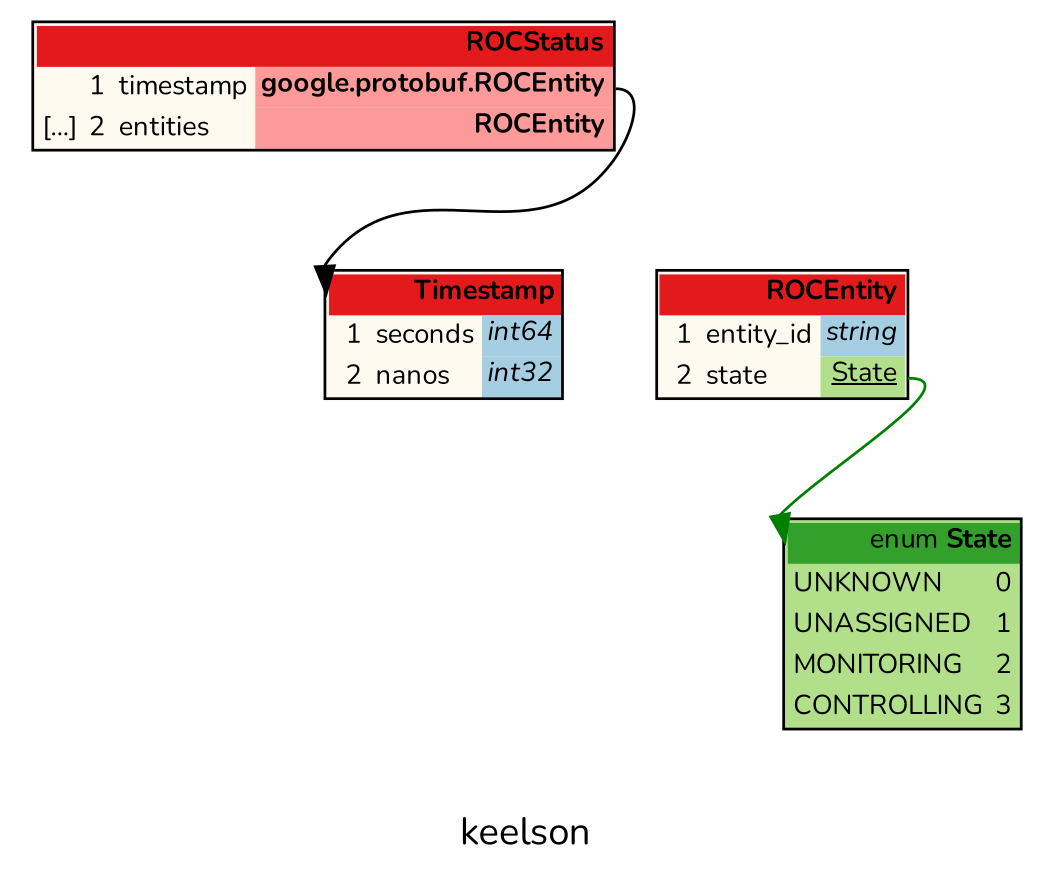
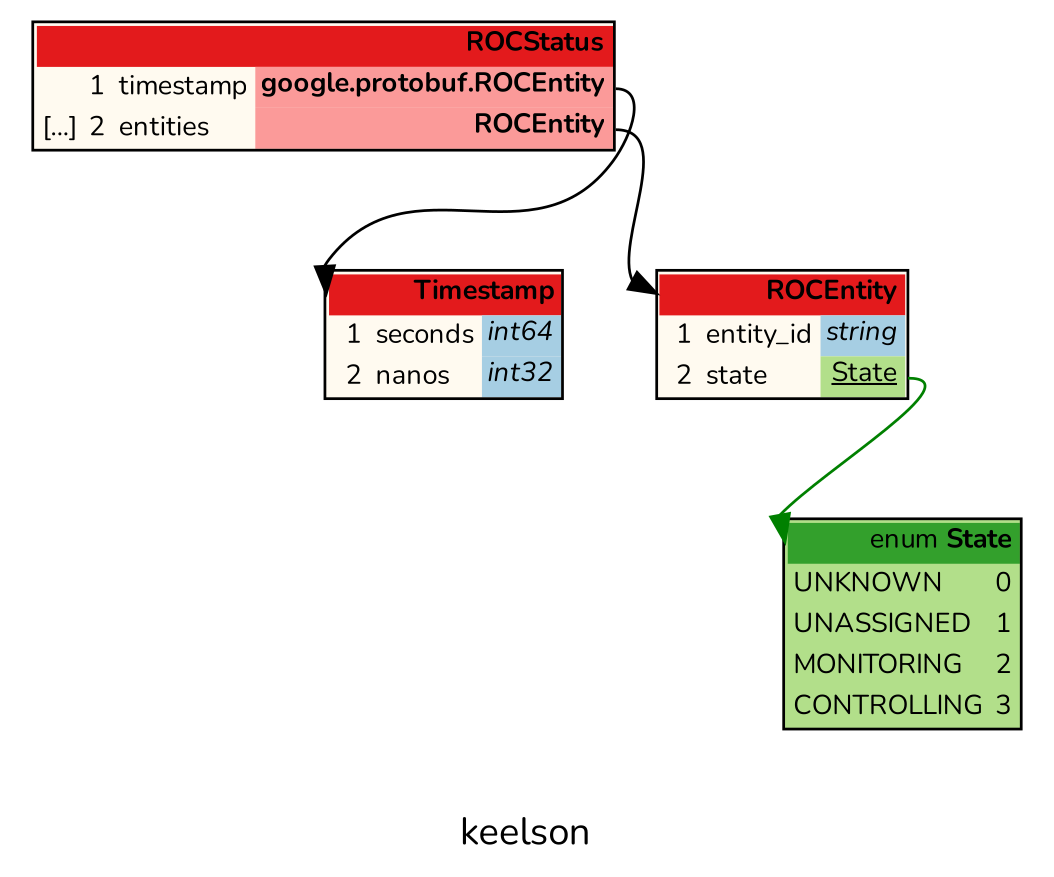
none -> (639, 198)
